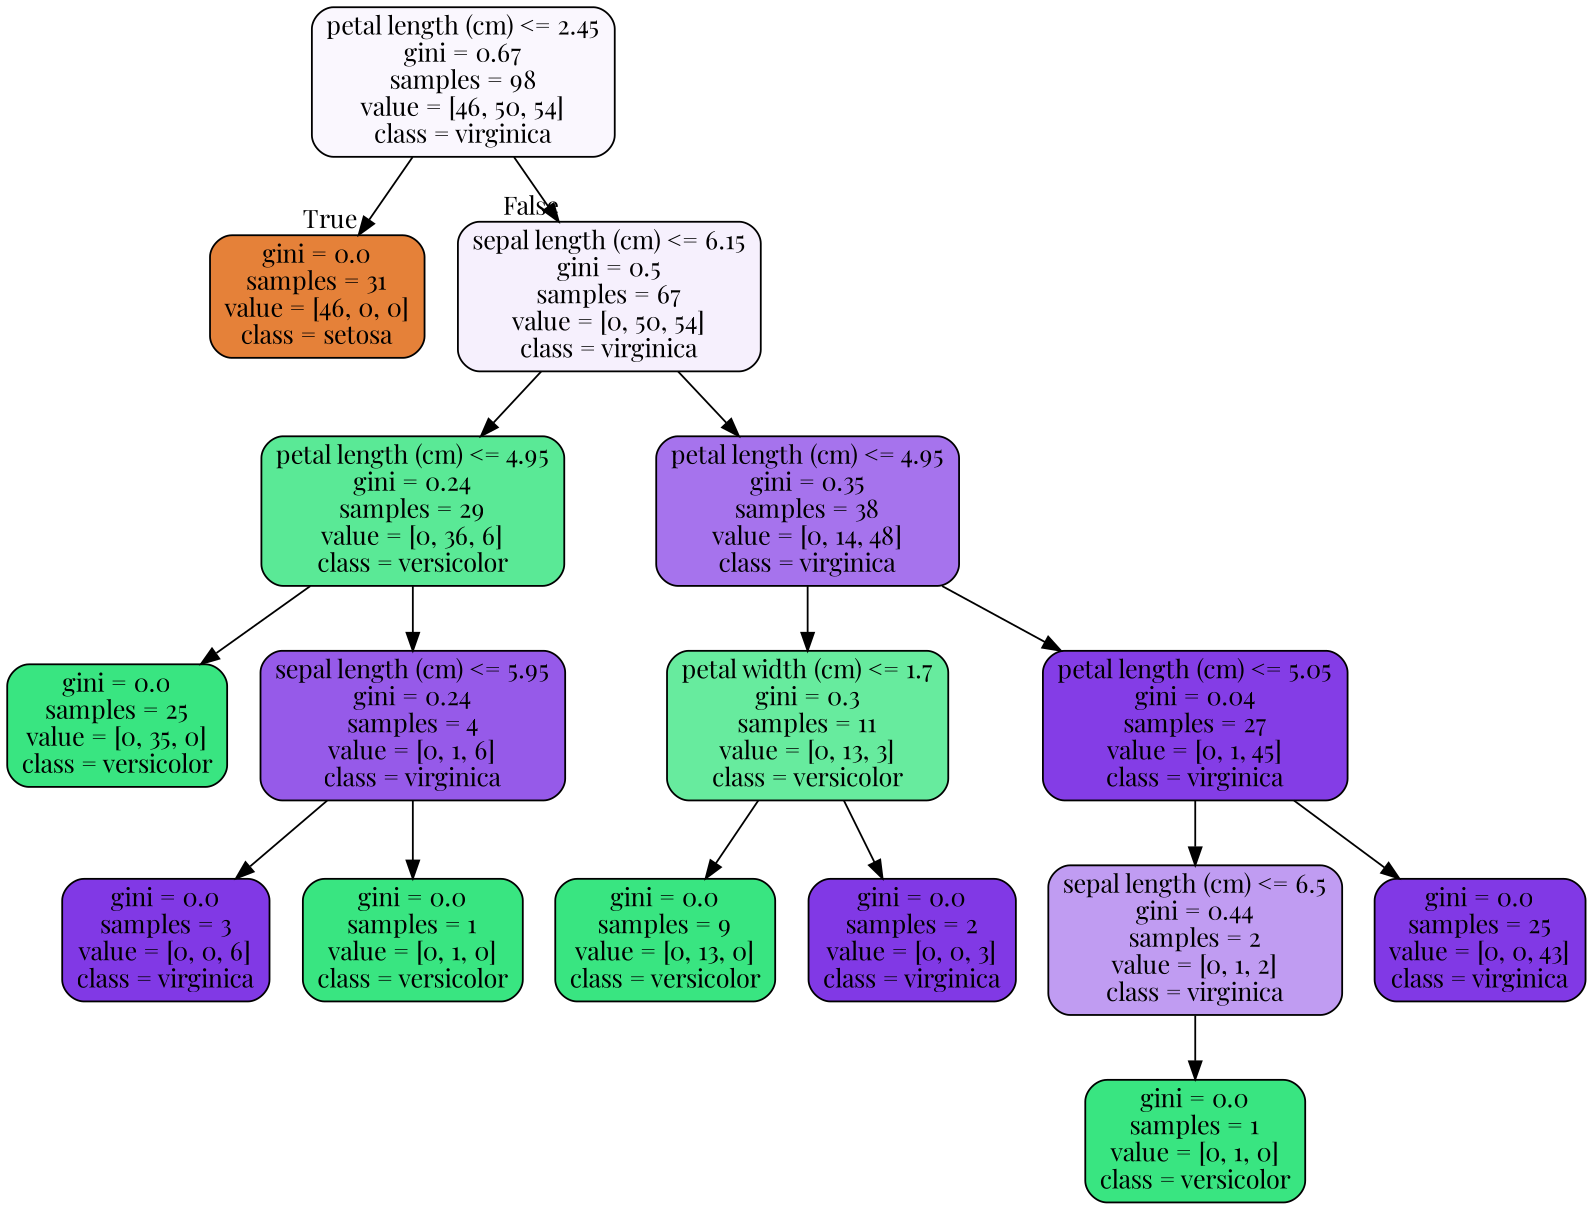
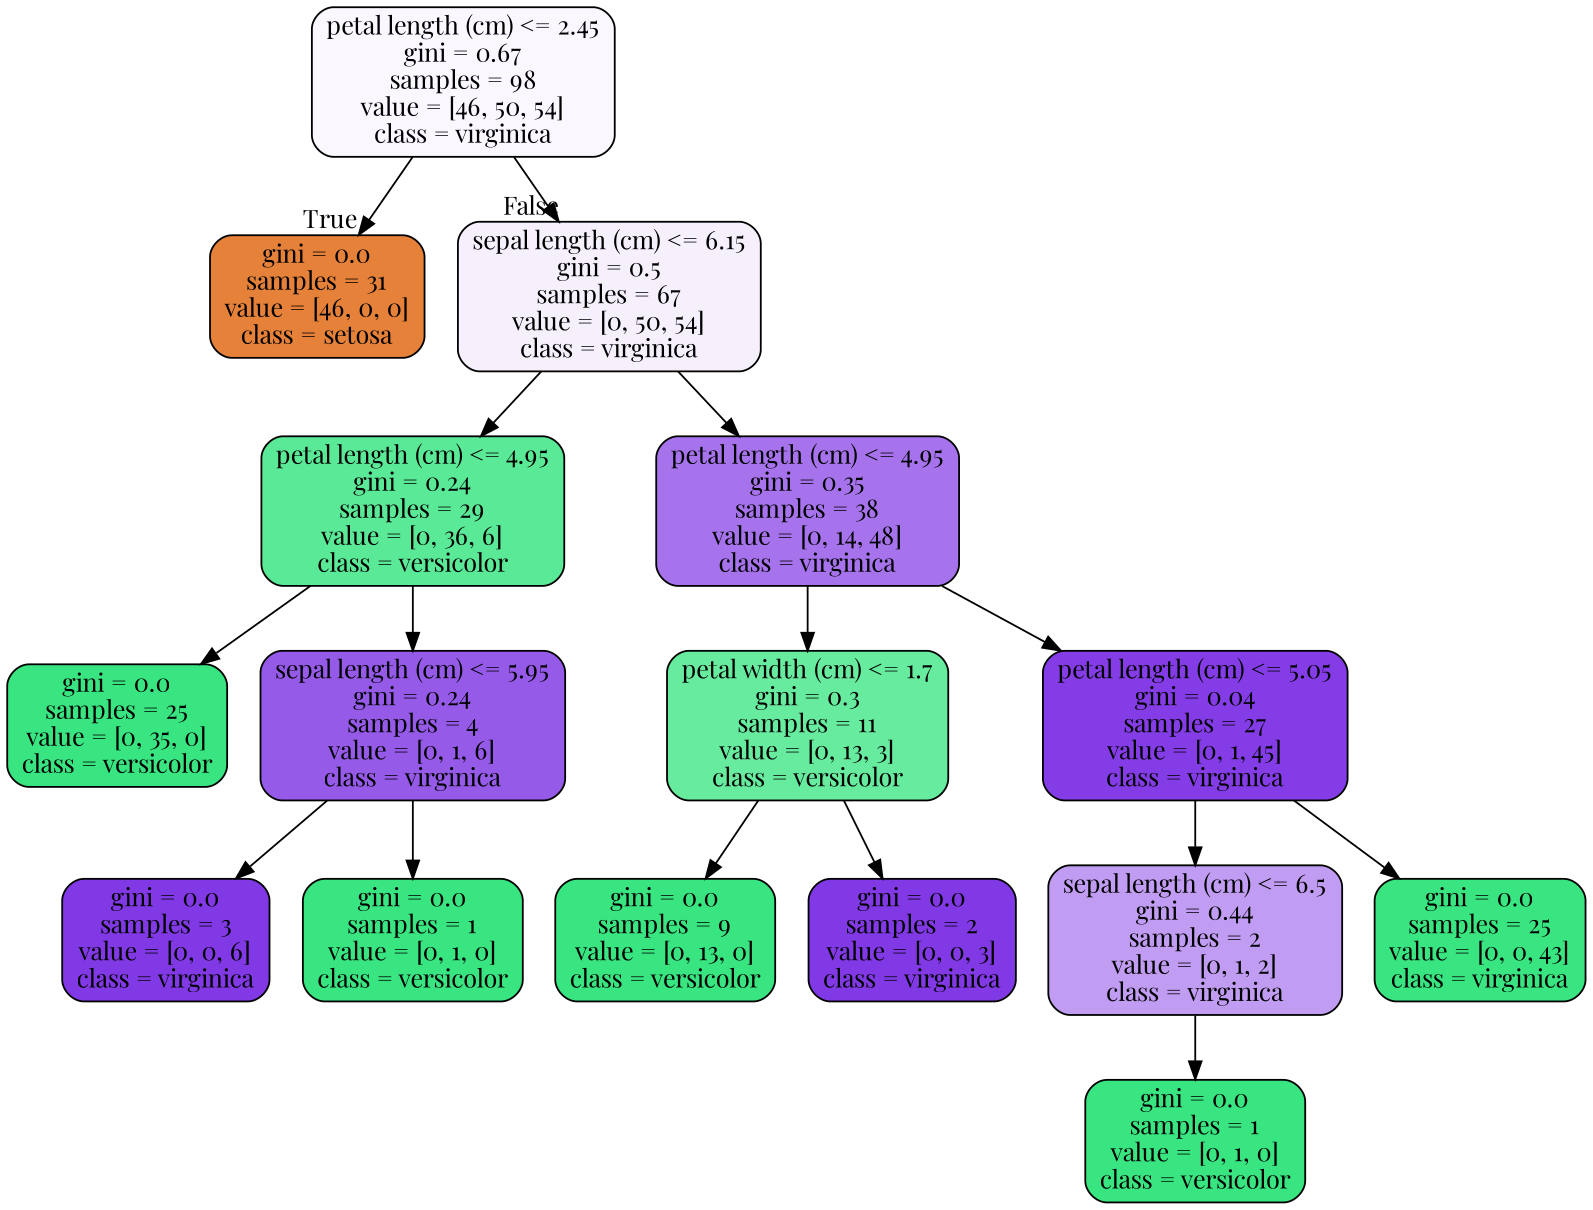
(1480, 940) -> (1480, 940)
